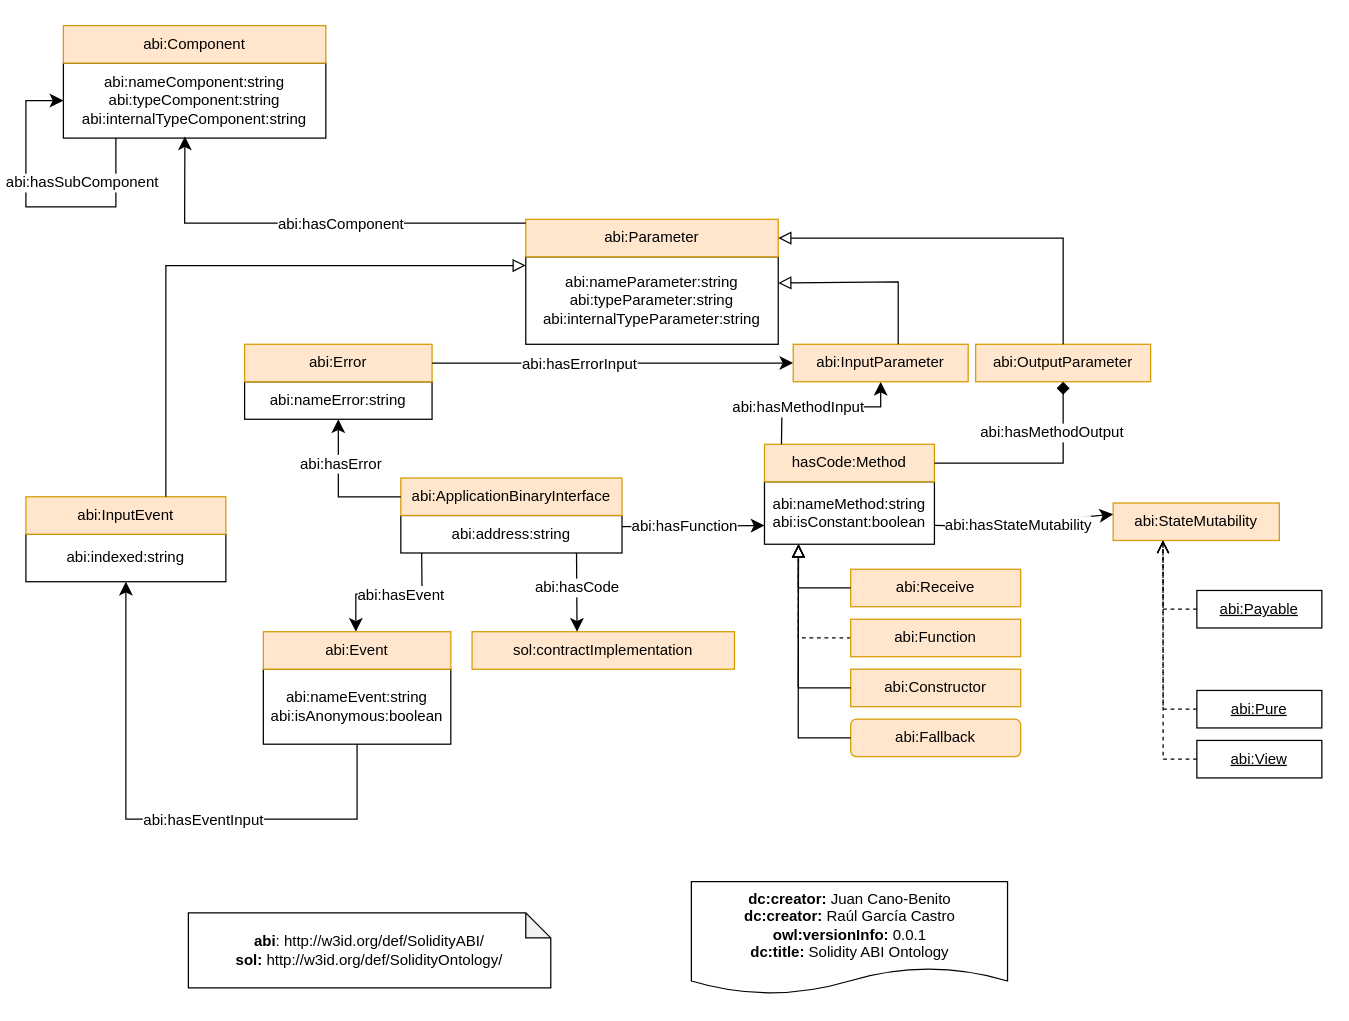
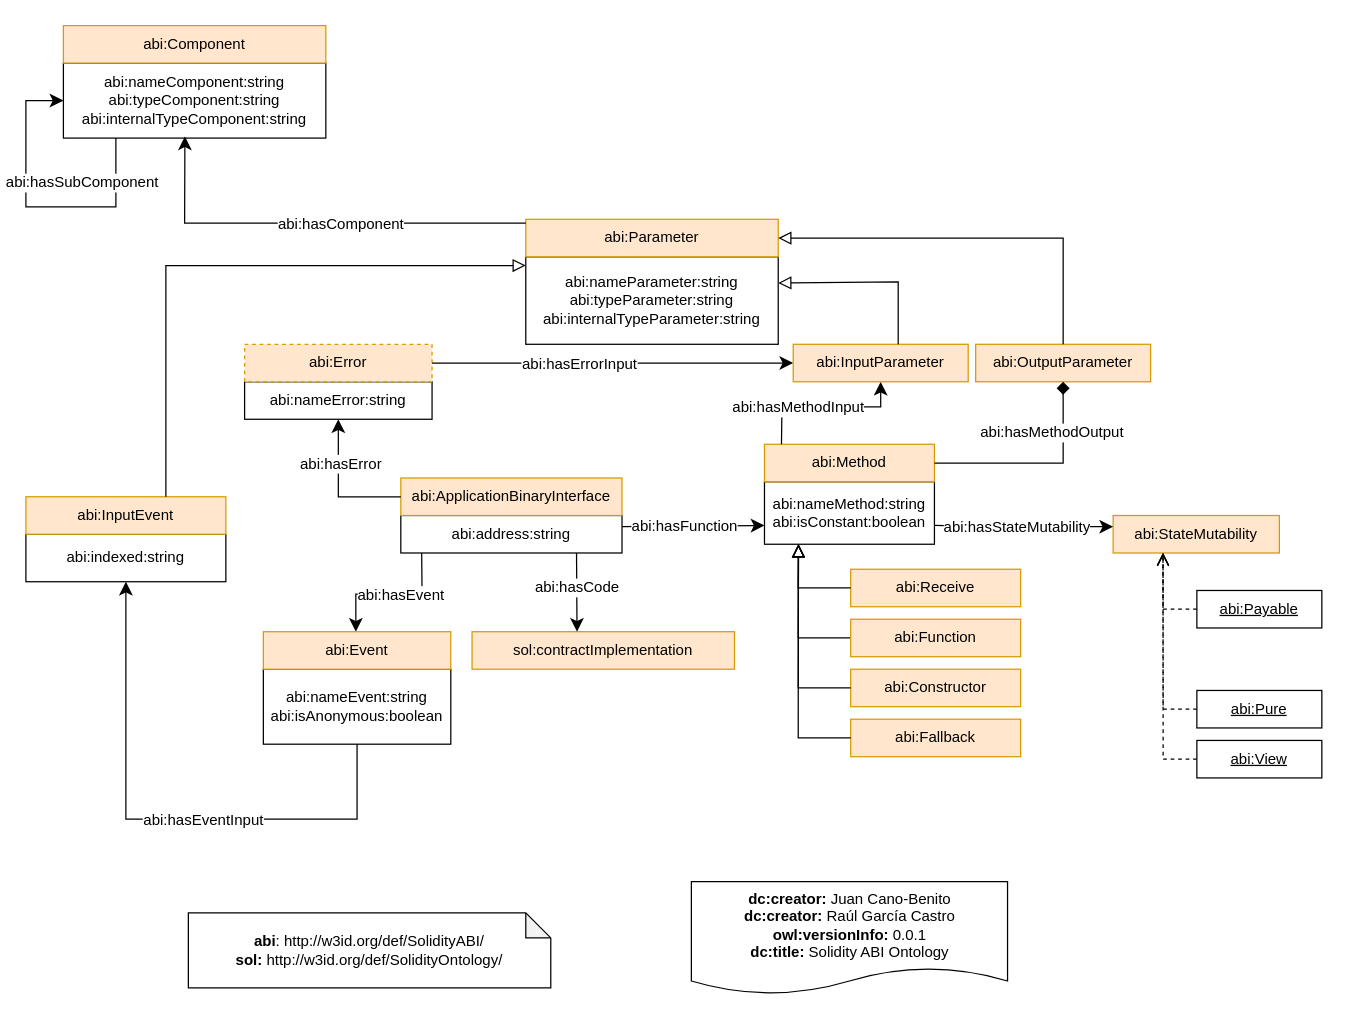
(338, 363) -> (338, 363)
(849, 463) -> (849, 463)
(1196, 522) -> (1196, 534)
(824, 638) -> (824, 638)
(936, 738) -> (936, 738)
